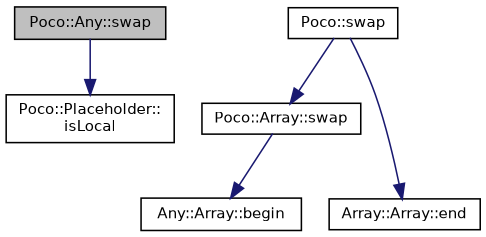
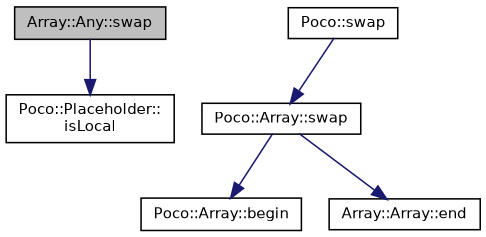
(90, 23) -> (90, 23)
(380, 109) -> (337, 162)
(221, 214) -> (221, 214)
